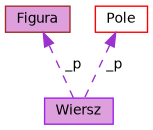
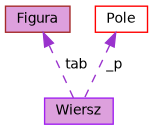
(71, 65) -> (74, 65)
